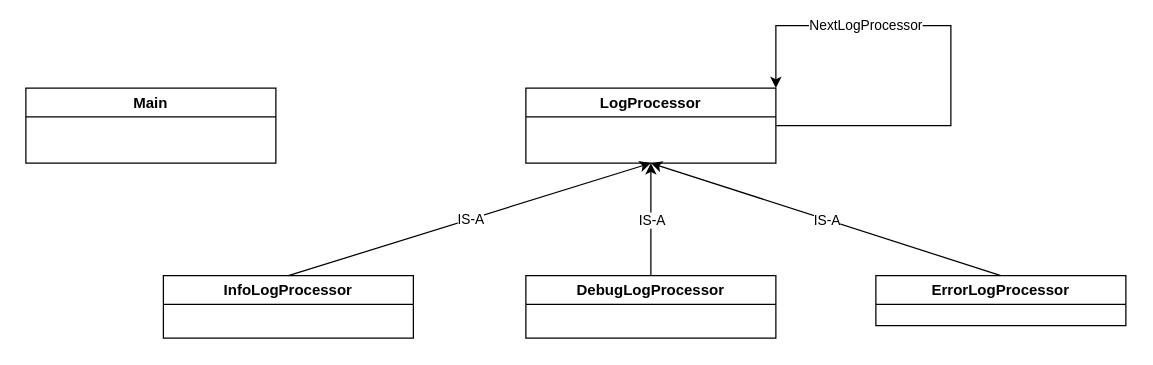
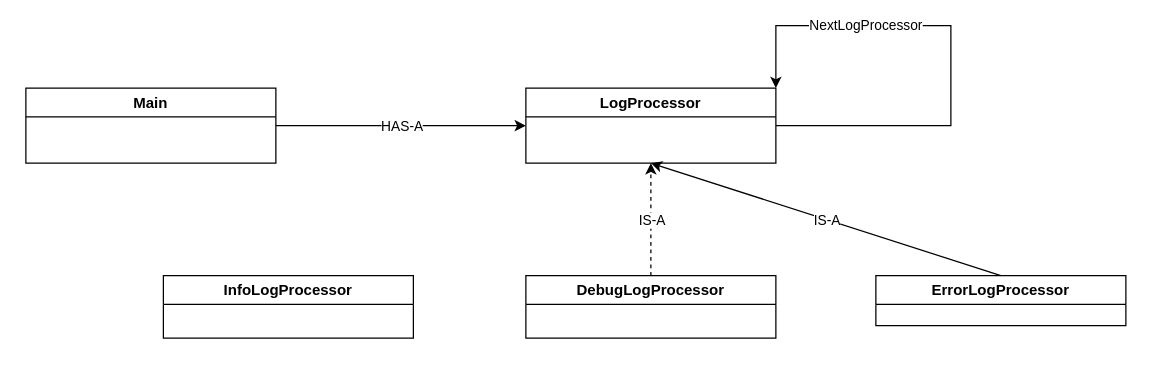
none -> (397, 126)
(465, 221) -> none
(651, 252) -> (651, 252)
